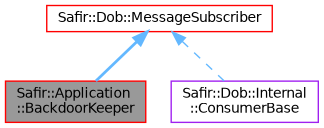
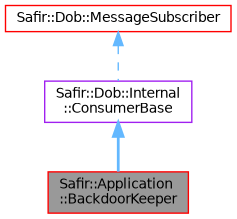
(116, 61) -> (118, 154)
